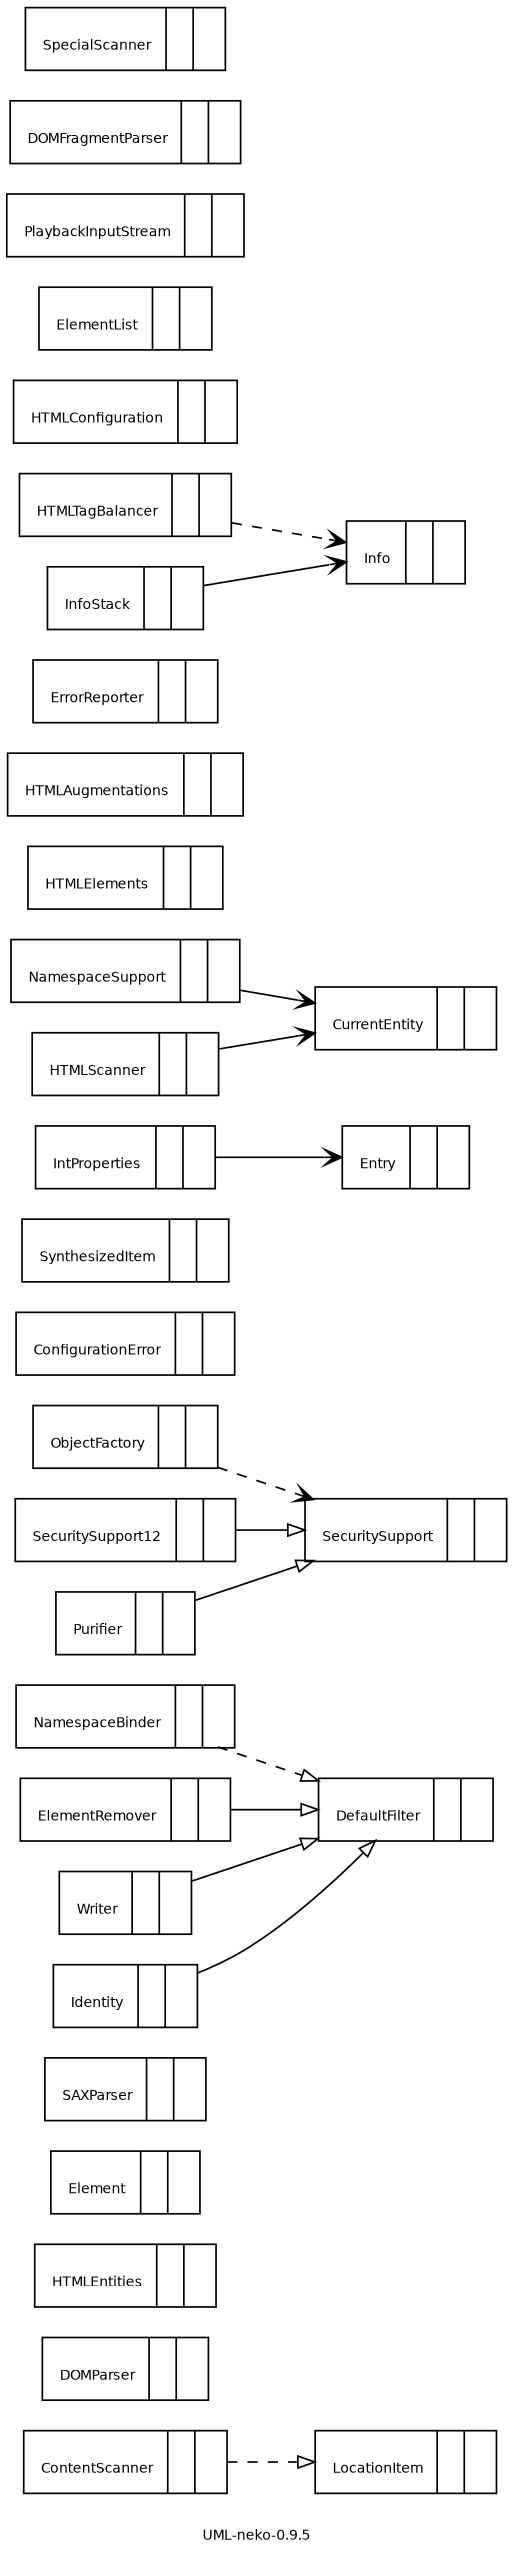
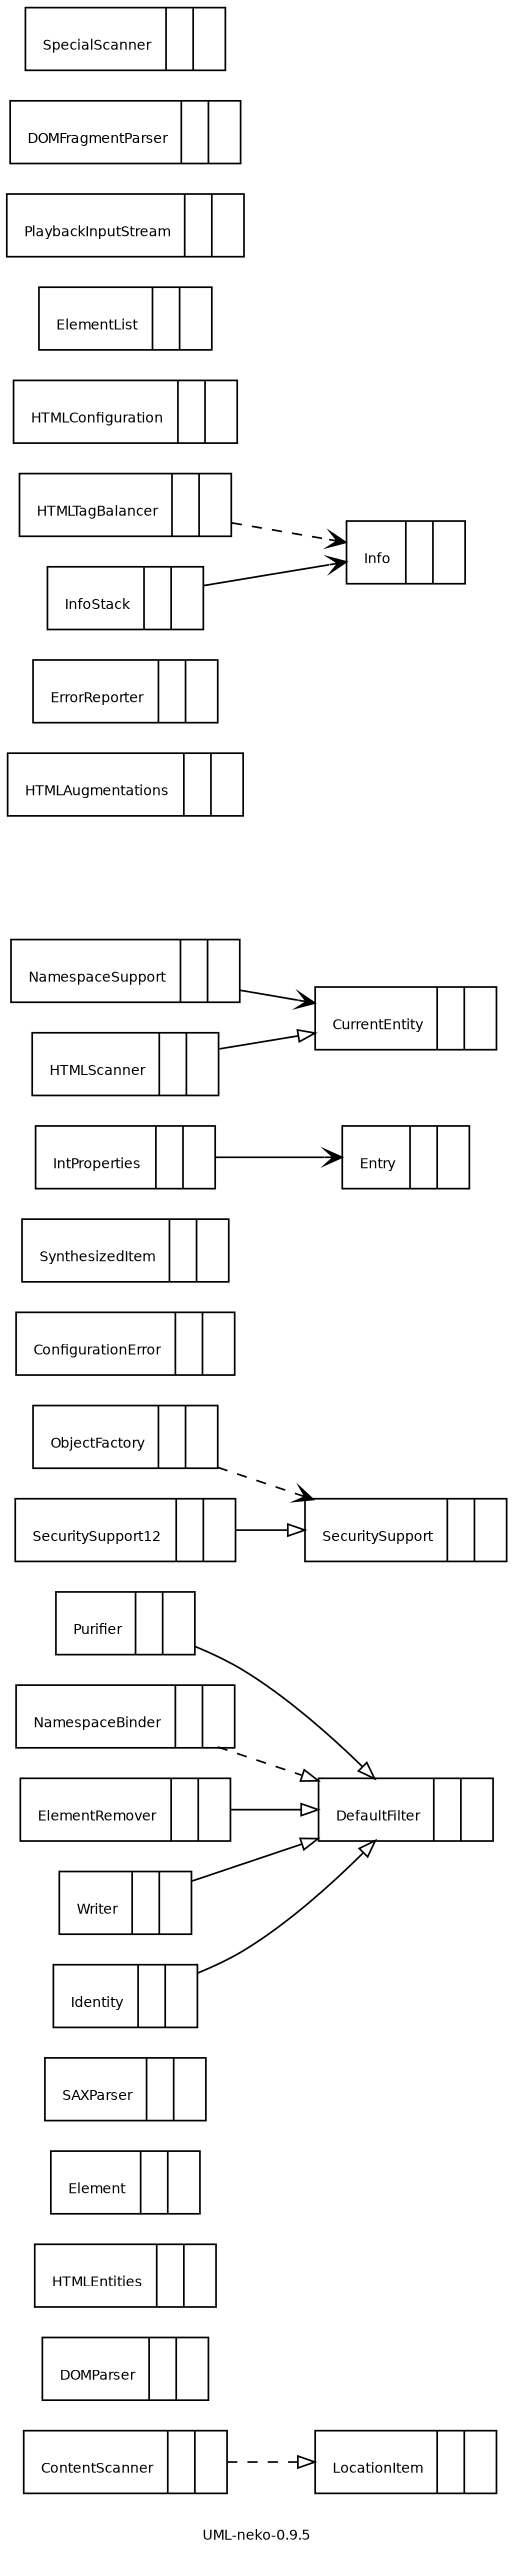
(125, 878) -> none
(259, 1042) -> (259, 1042)
(246, 1583) -> (284, 1699)
